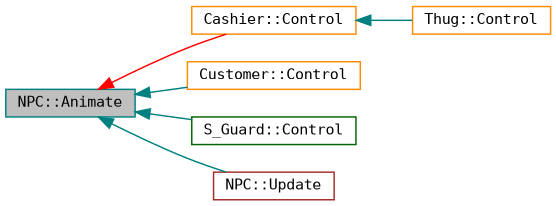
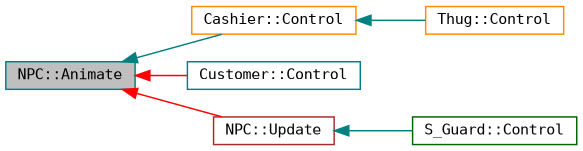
(168, 56) -> (179, 46)
(274, 76) -> (274, 76)
(169, 90) -> (169, 76)
(171, 117) -> (381, 131)
(168, 150) -> (179, 105)
